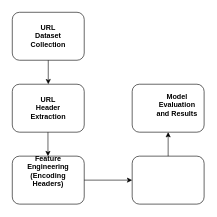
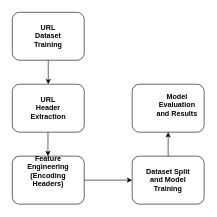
(48, 36) -> (48, 36)
none -> (168, 180)
